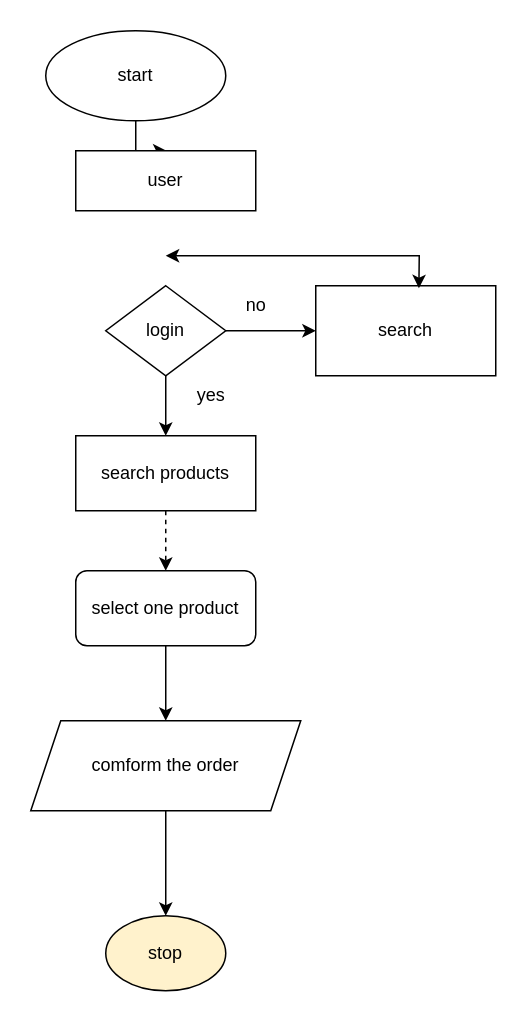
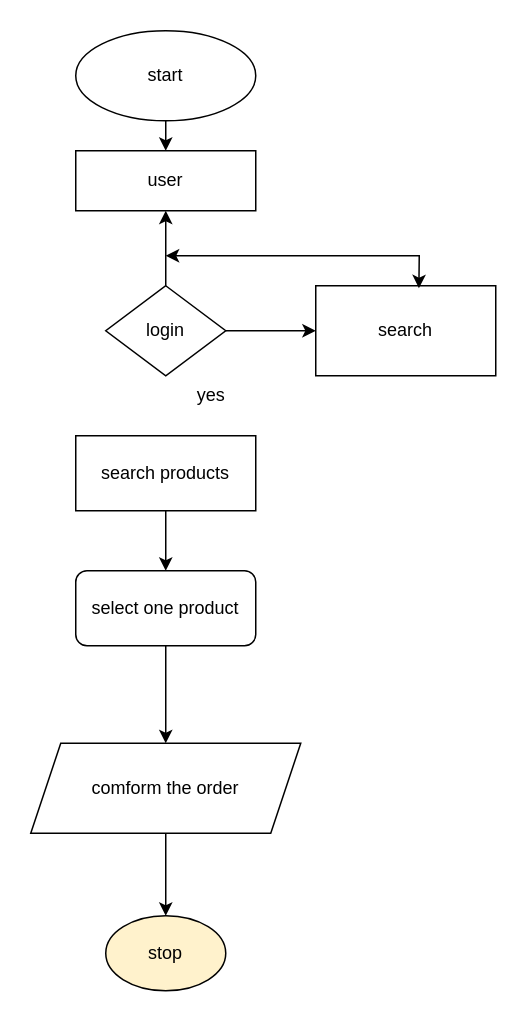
(136, 76) -> (166, 76)
(256, 305) -> none
(166, 401) -> (166, 254)
(166, 535) -> (166, 535)
(166, 766) -> (166, 788)
